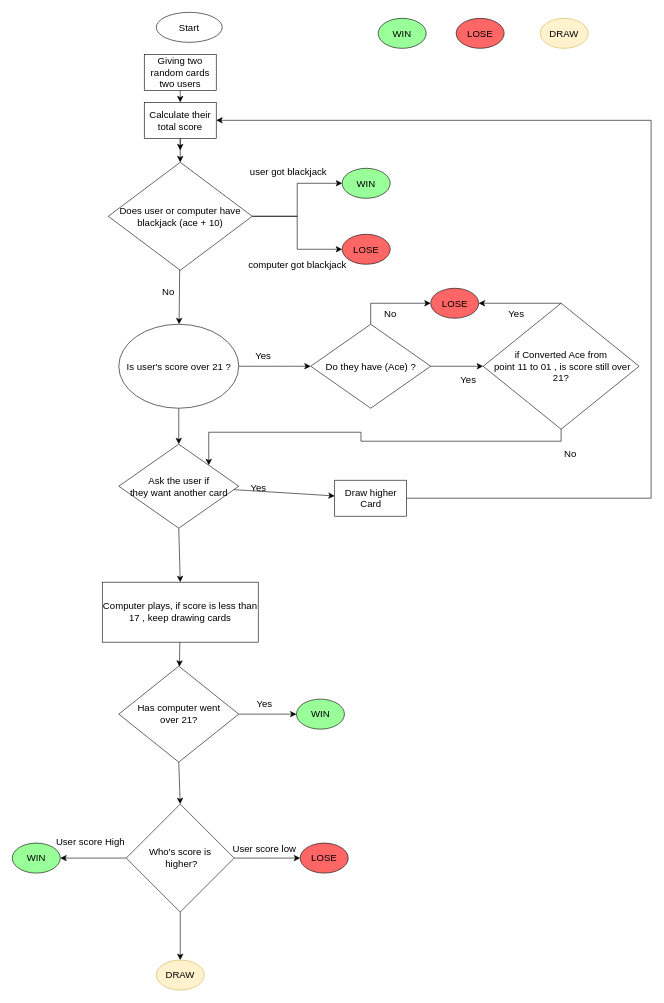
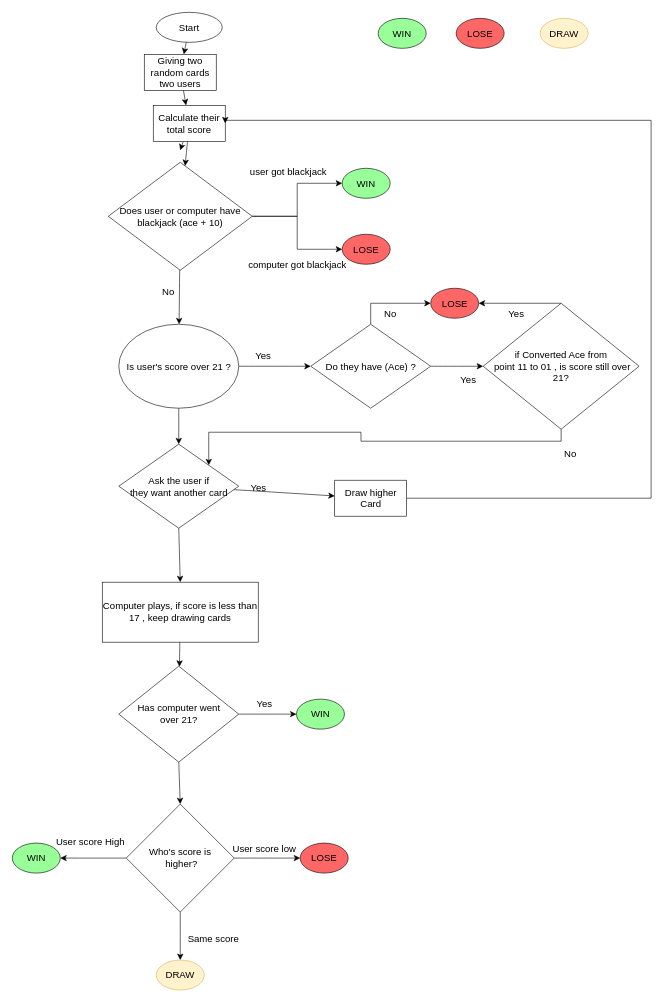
none -> (186, 45)
(180, 120) -> (189, 123)
none -> (213, 939)
